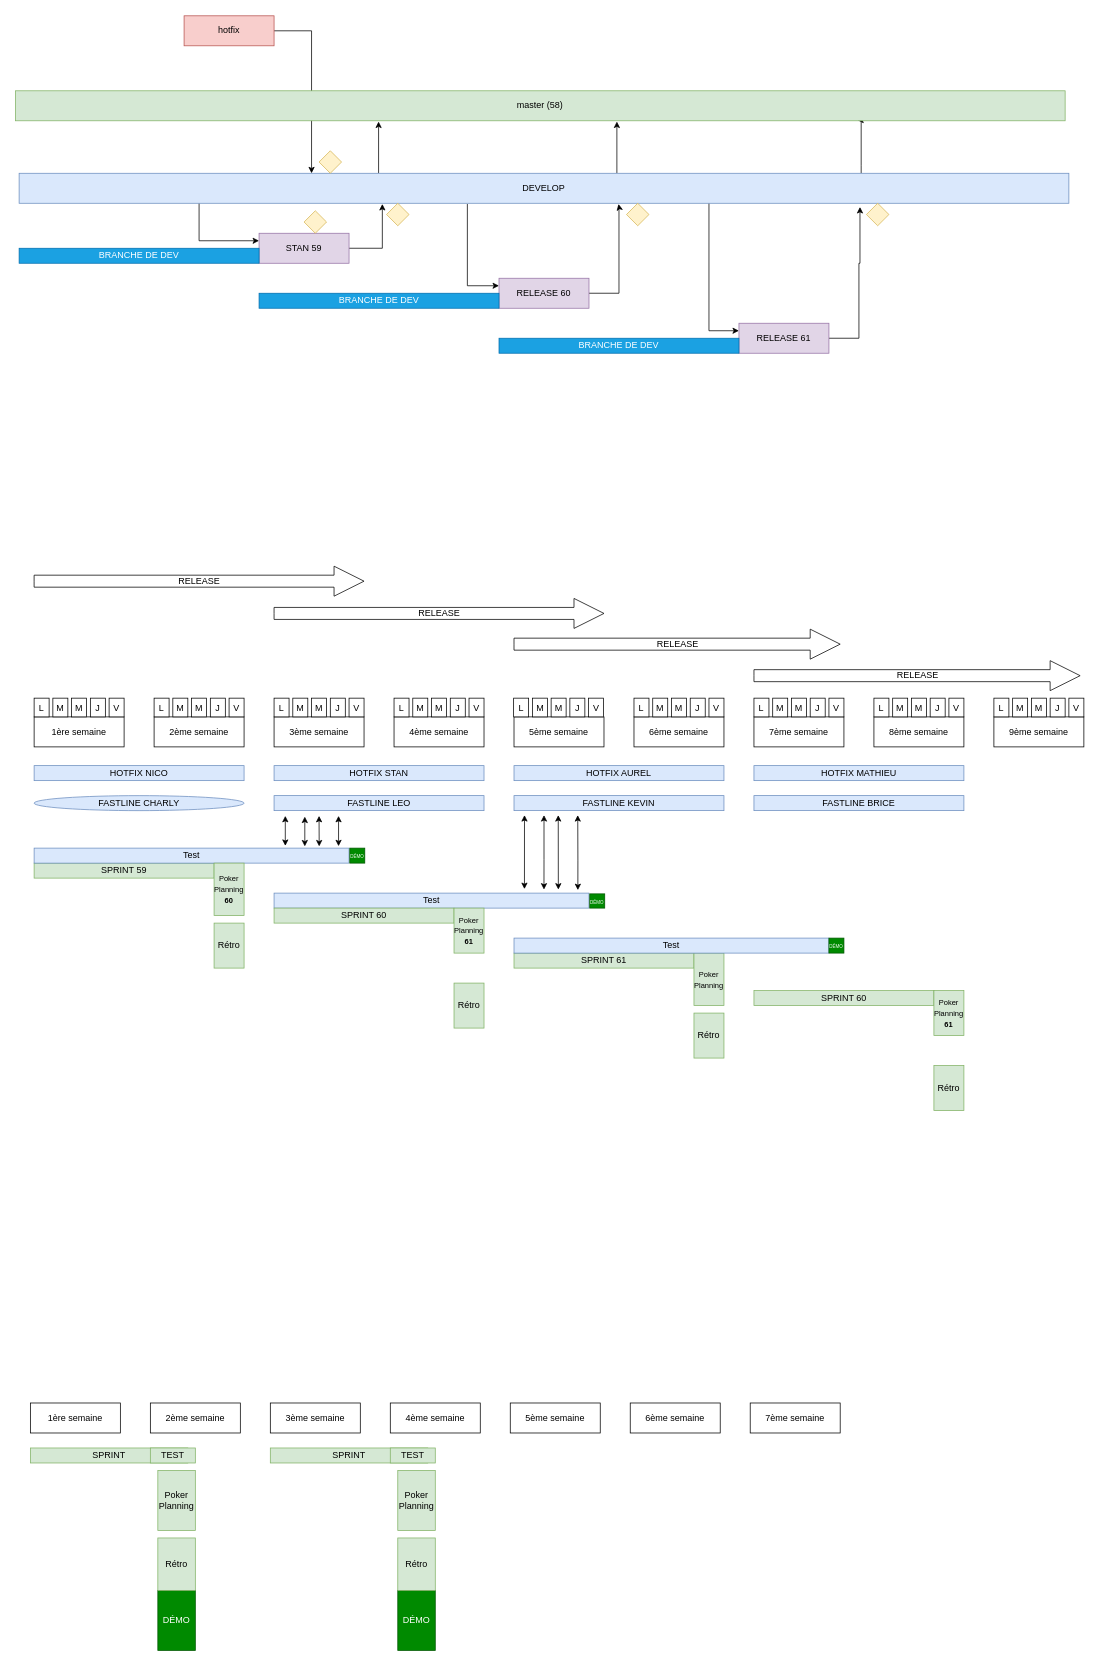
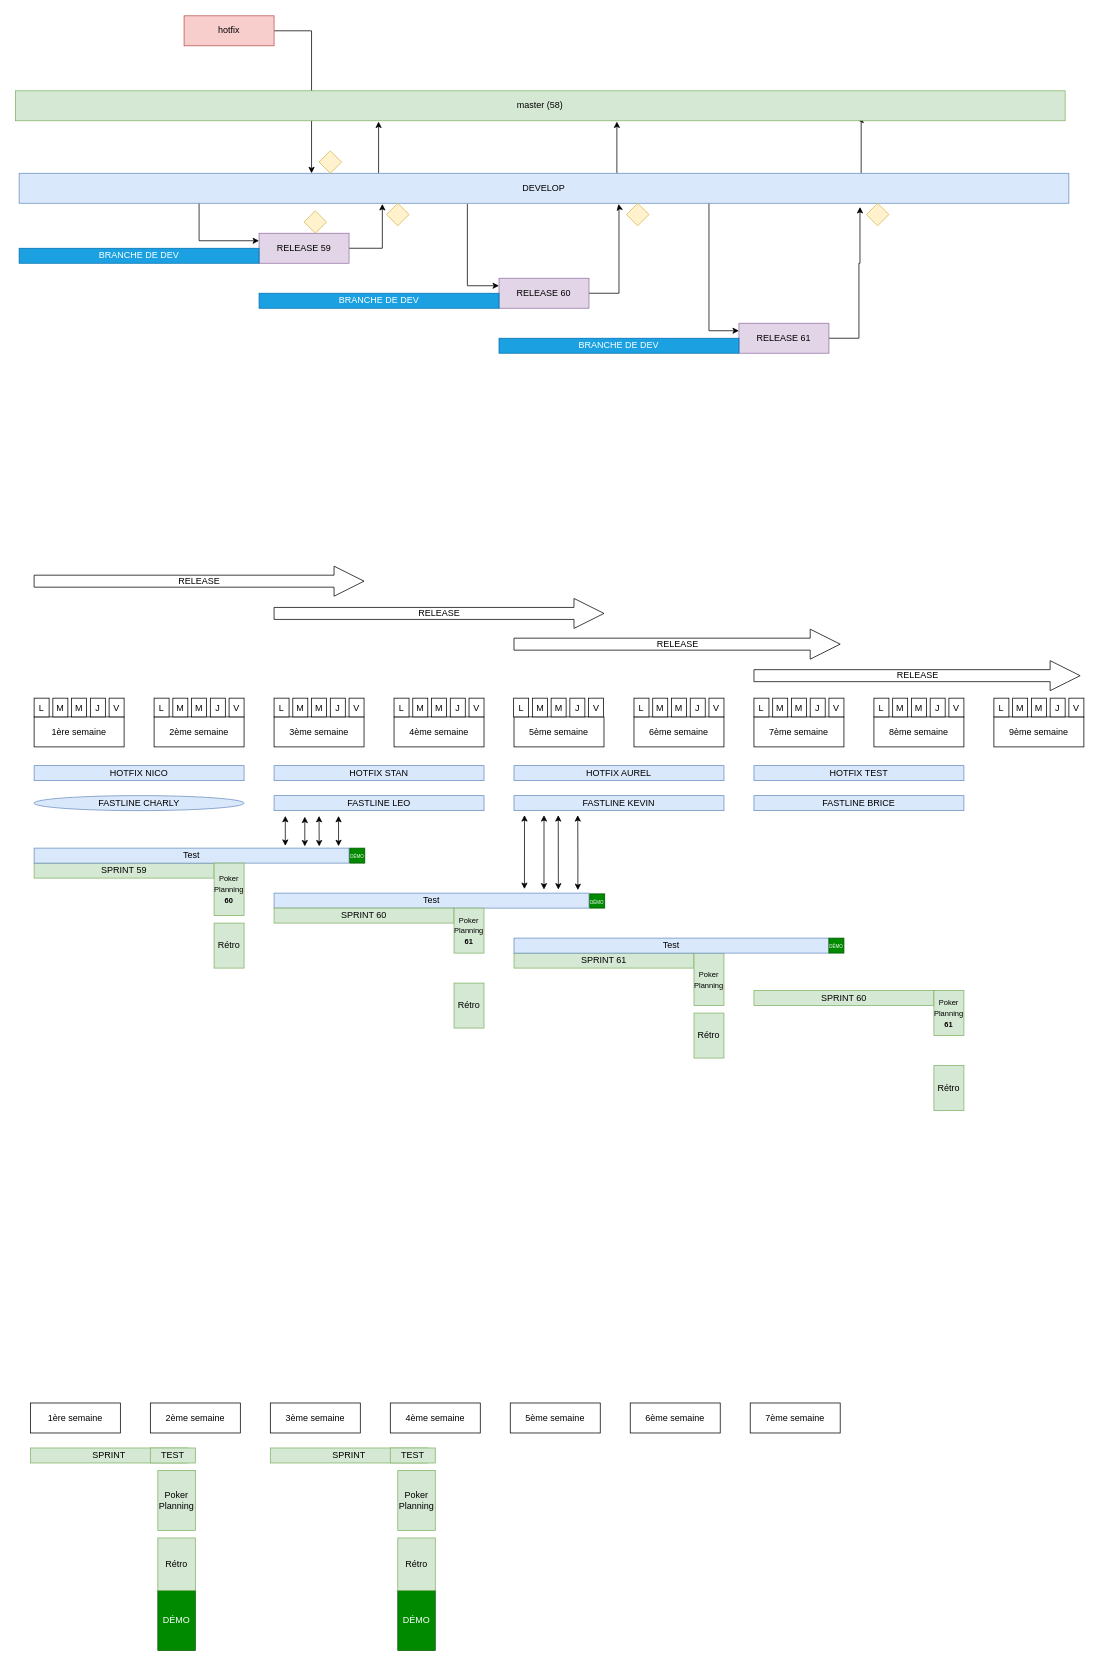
(304, 248) -> (304, 248)
(859, 773) -> (859, 773)
